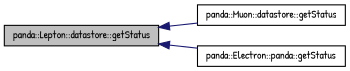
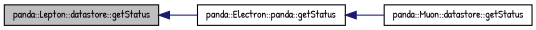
(184, 25) -> (370, 15)
